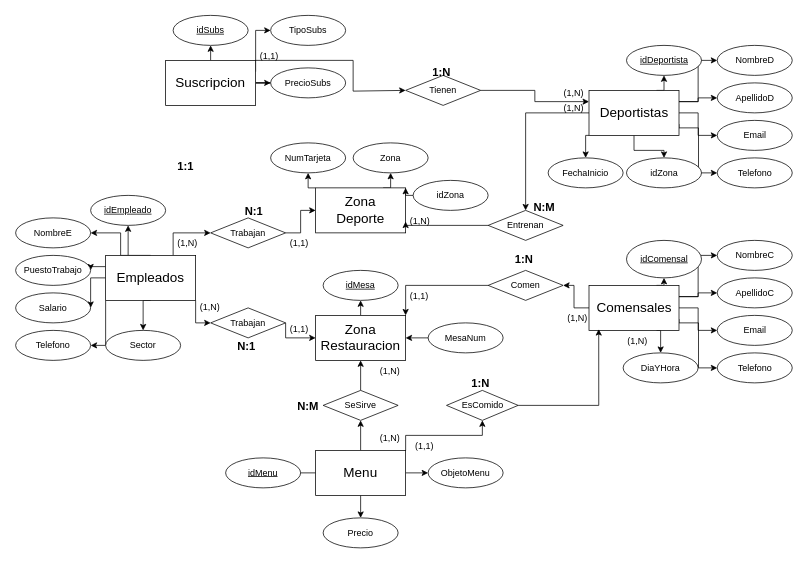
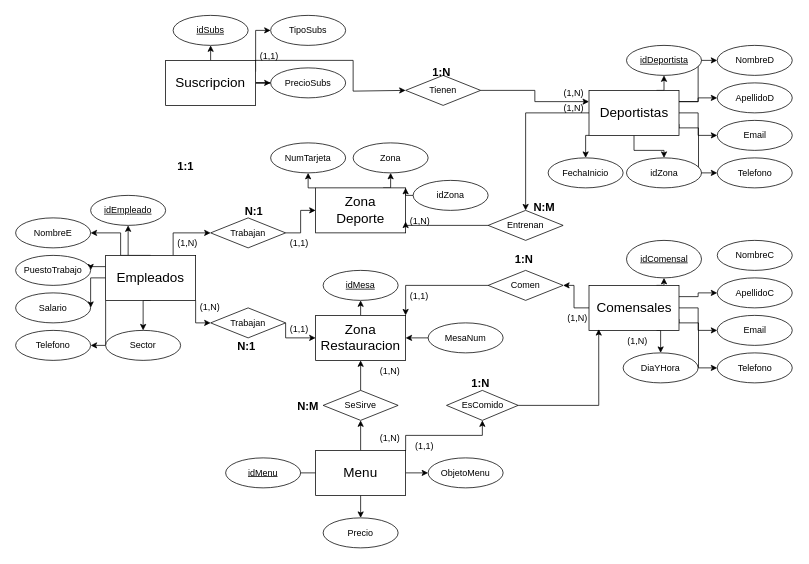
(705, 255) -> none
